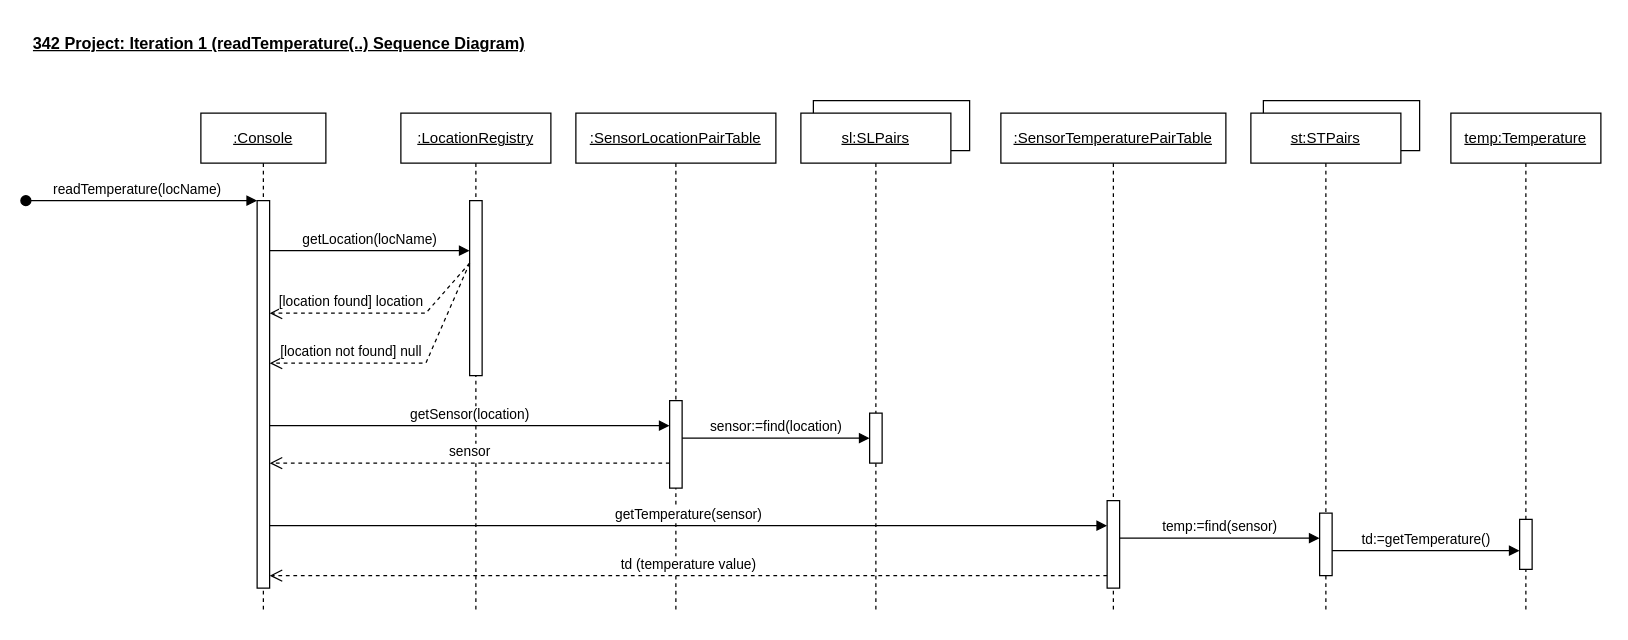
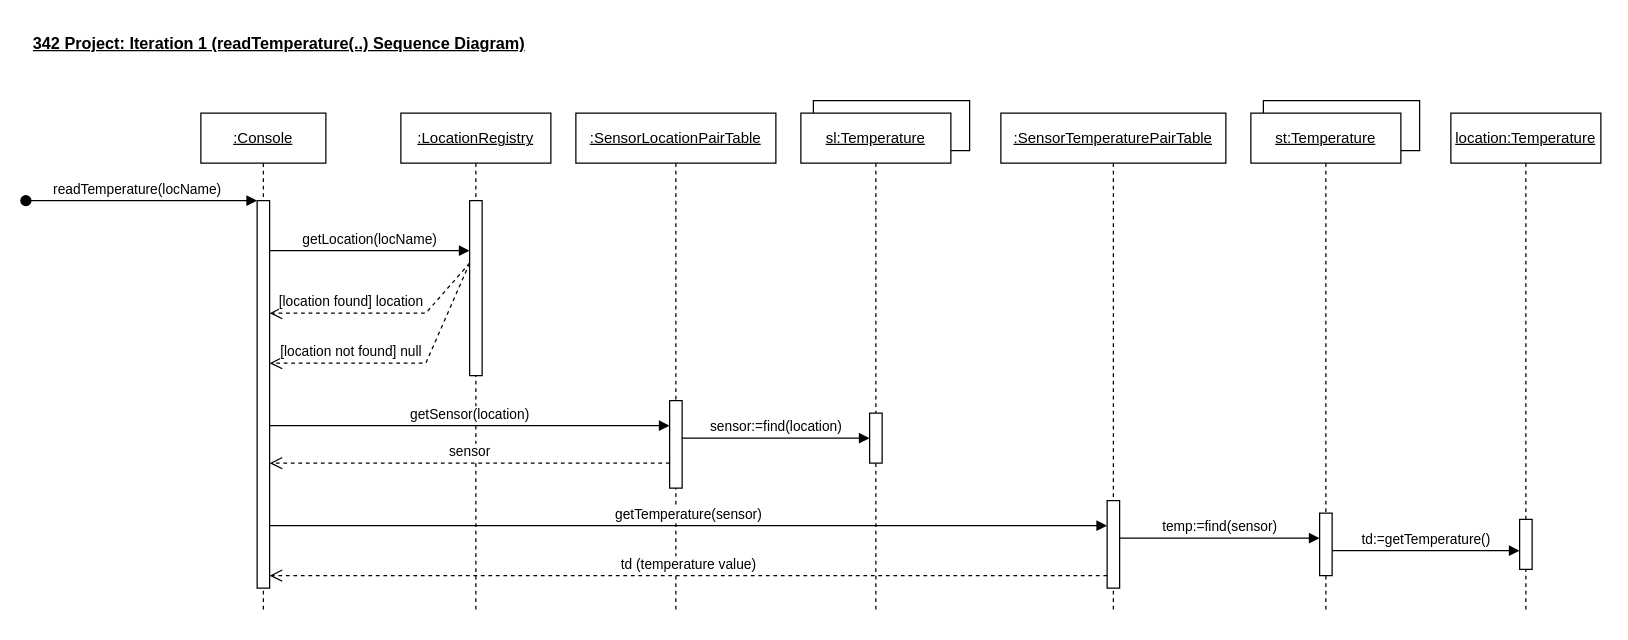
(876, 138) -> (876, 138)
(1326, 138) -> (1326, 138)
(1526, 138) -> (1526, 138)
